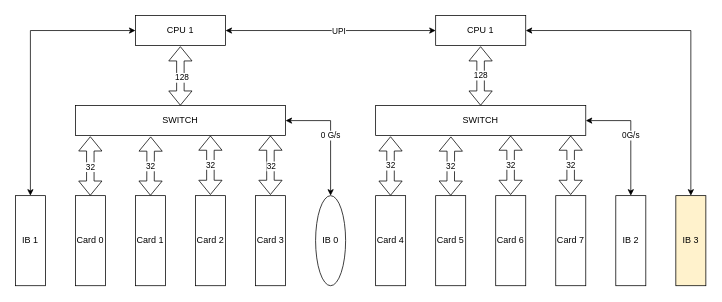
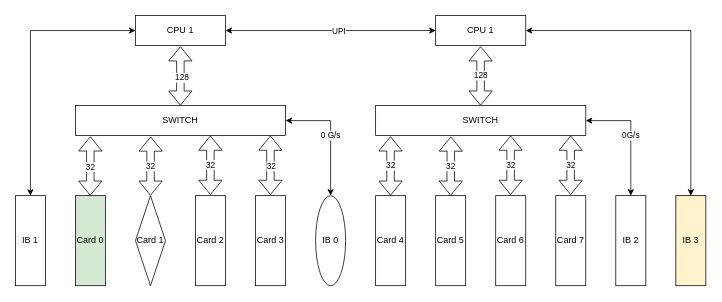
(90, 240) -> (90, 240)
(150, 240) -> (150, 240)
